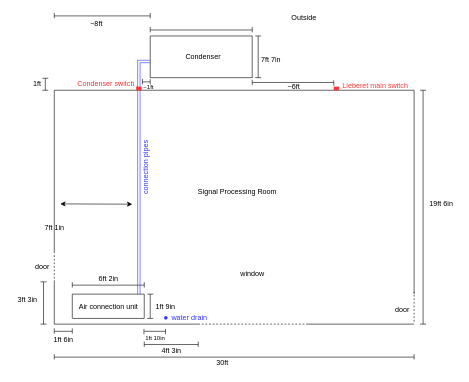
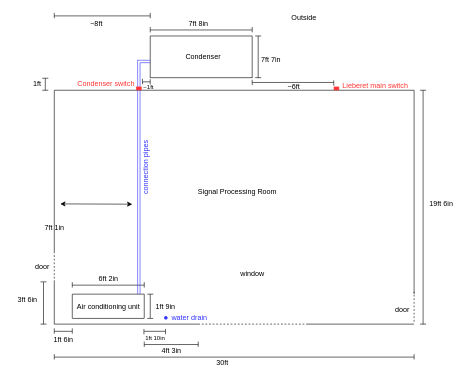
none -> (198, 24)
(28, 300) -> (28, 300)
(109, 307) -> (109, 307)
